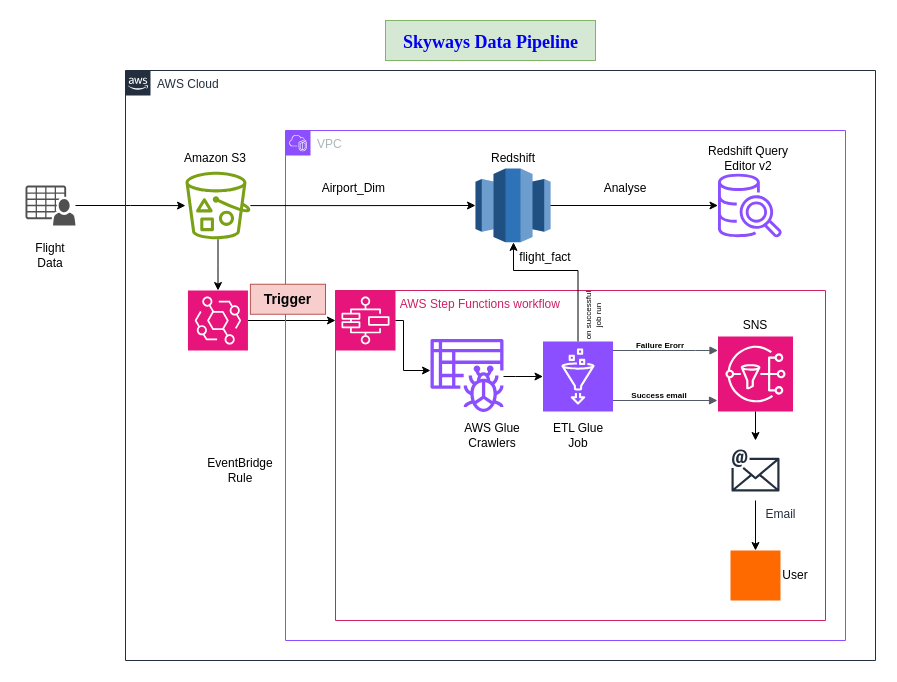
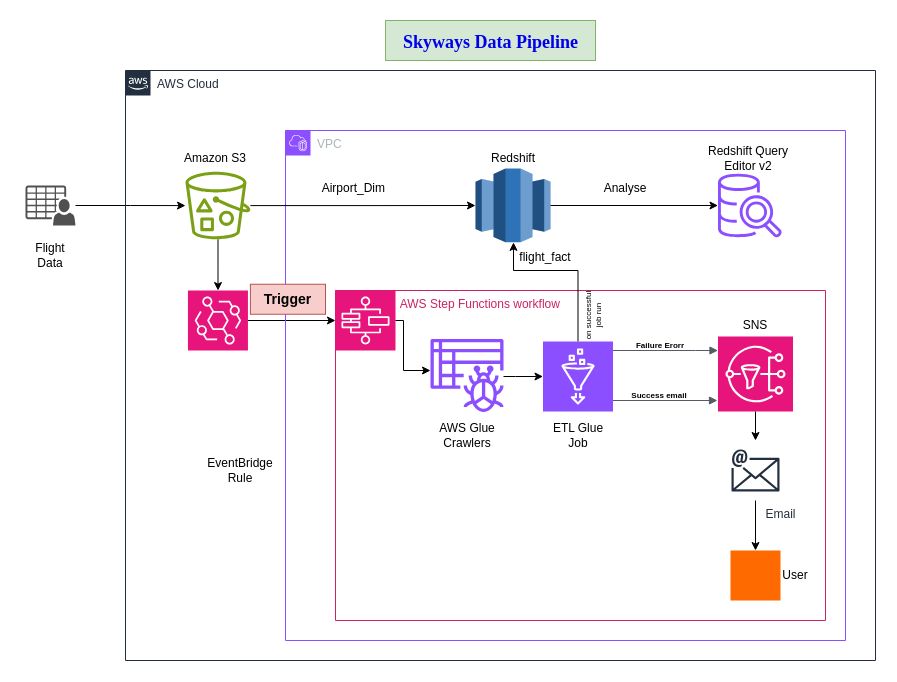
(492, 436) -> (467, 436)
